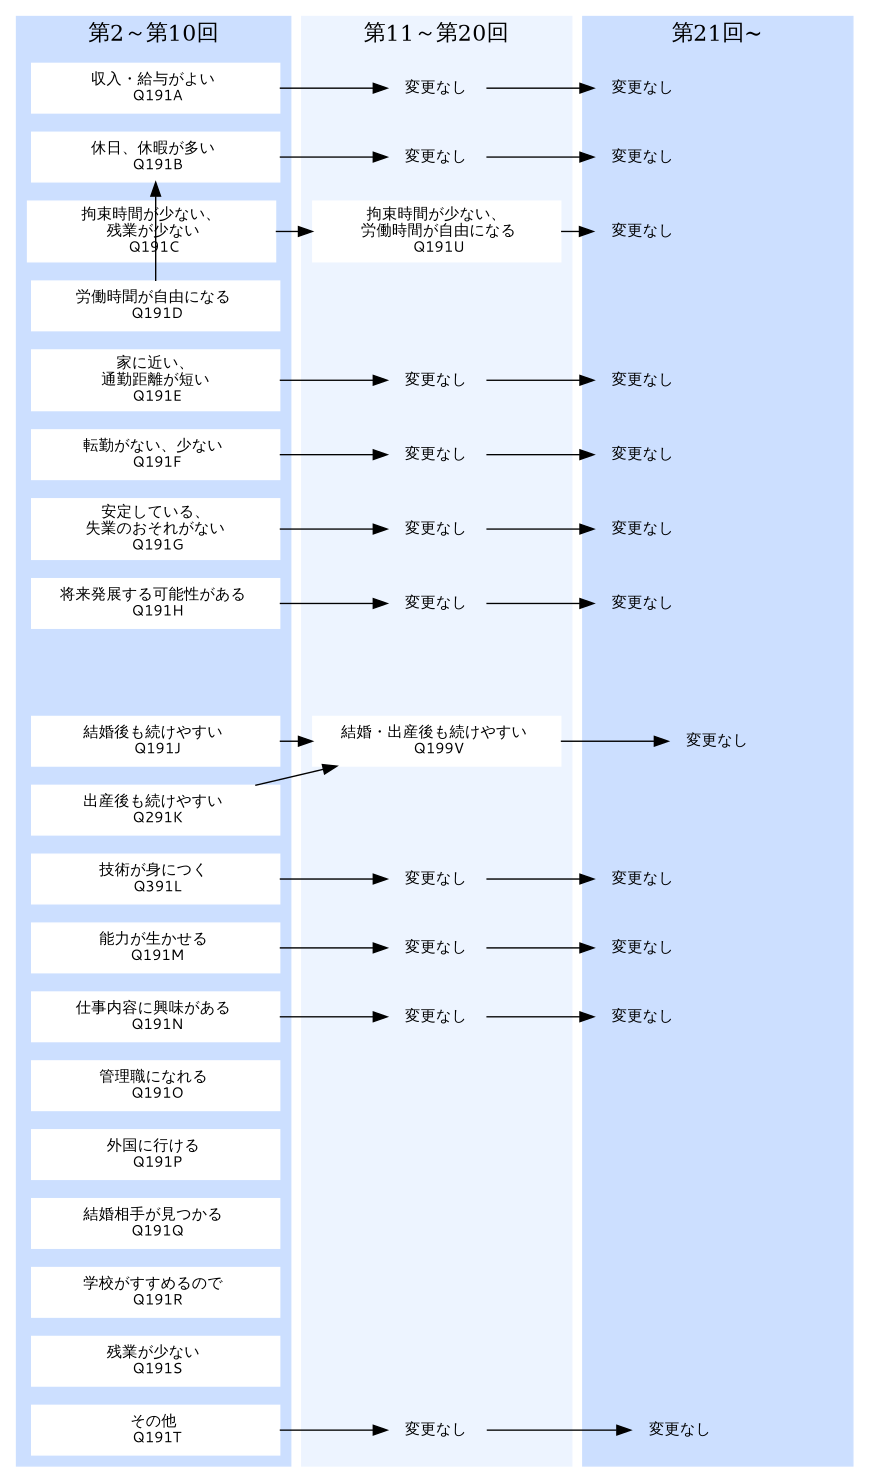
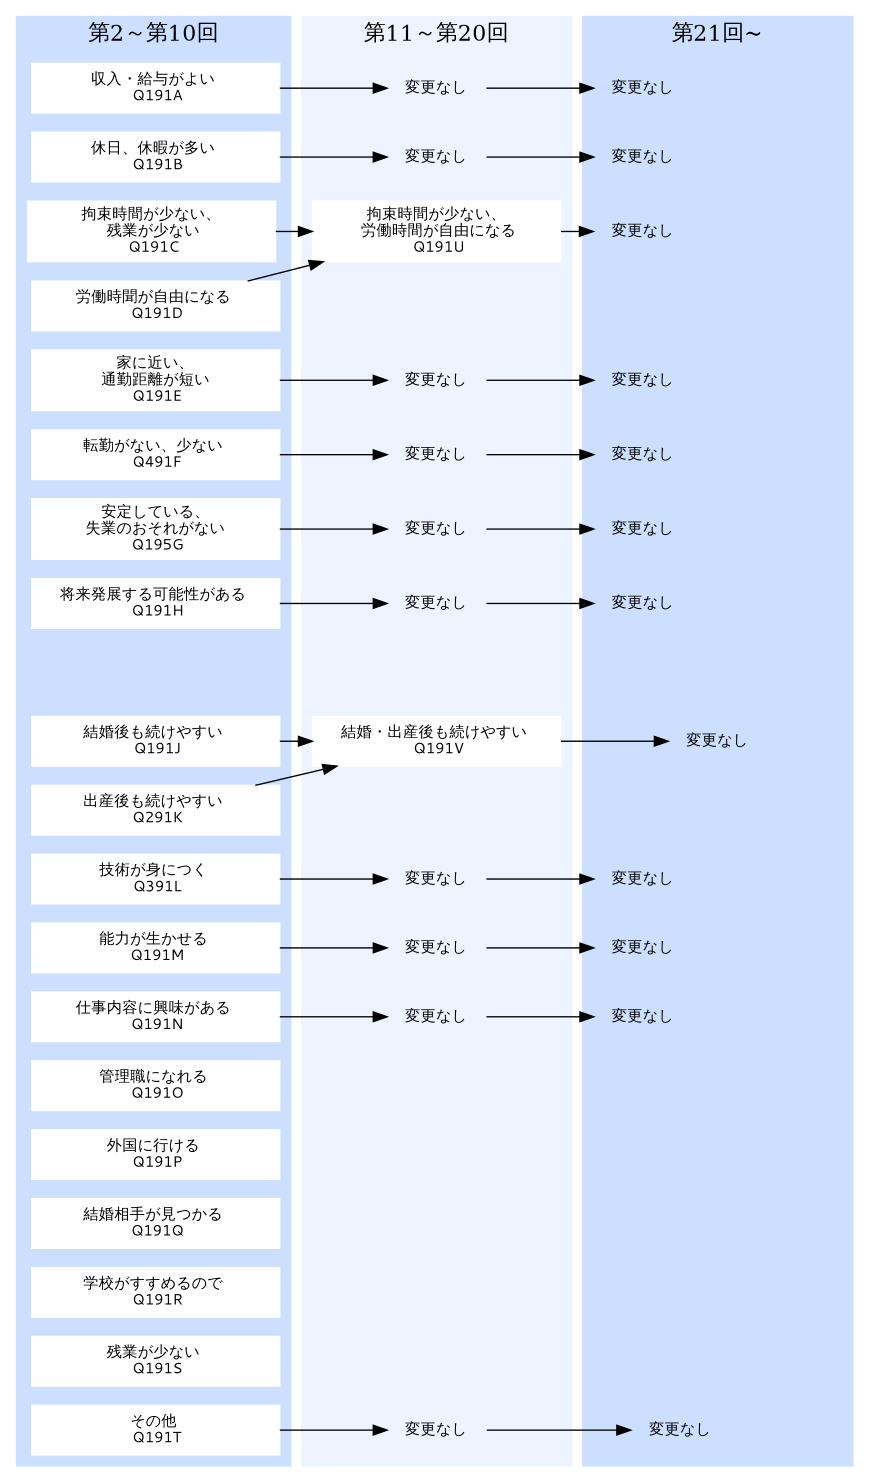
(156, 239) -> (279, 273)
(156, 455) -> (156, 455)
(156, 529) -> (156, 529)
(437, 741) -> (437, 741)
